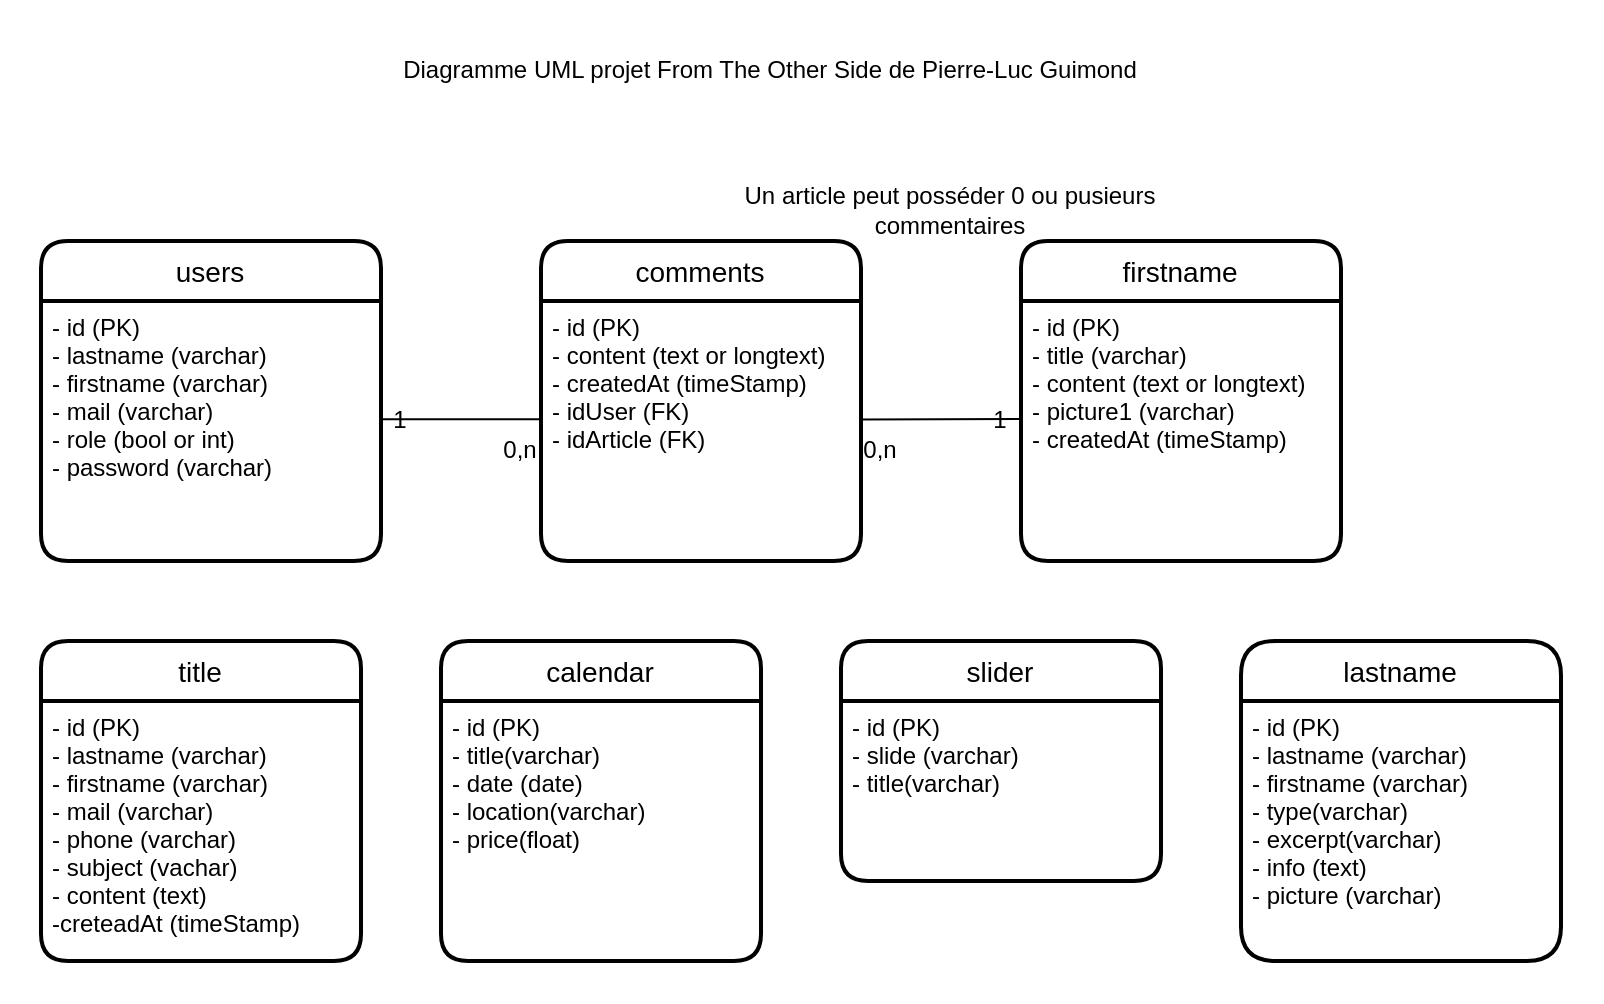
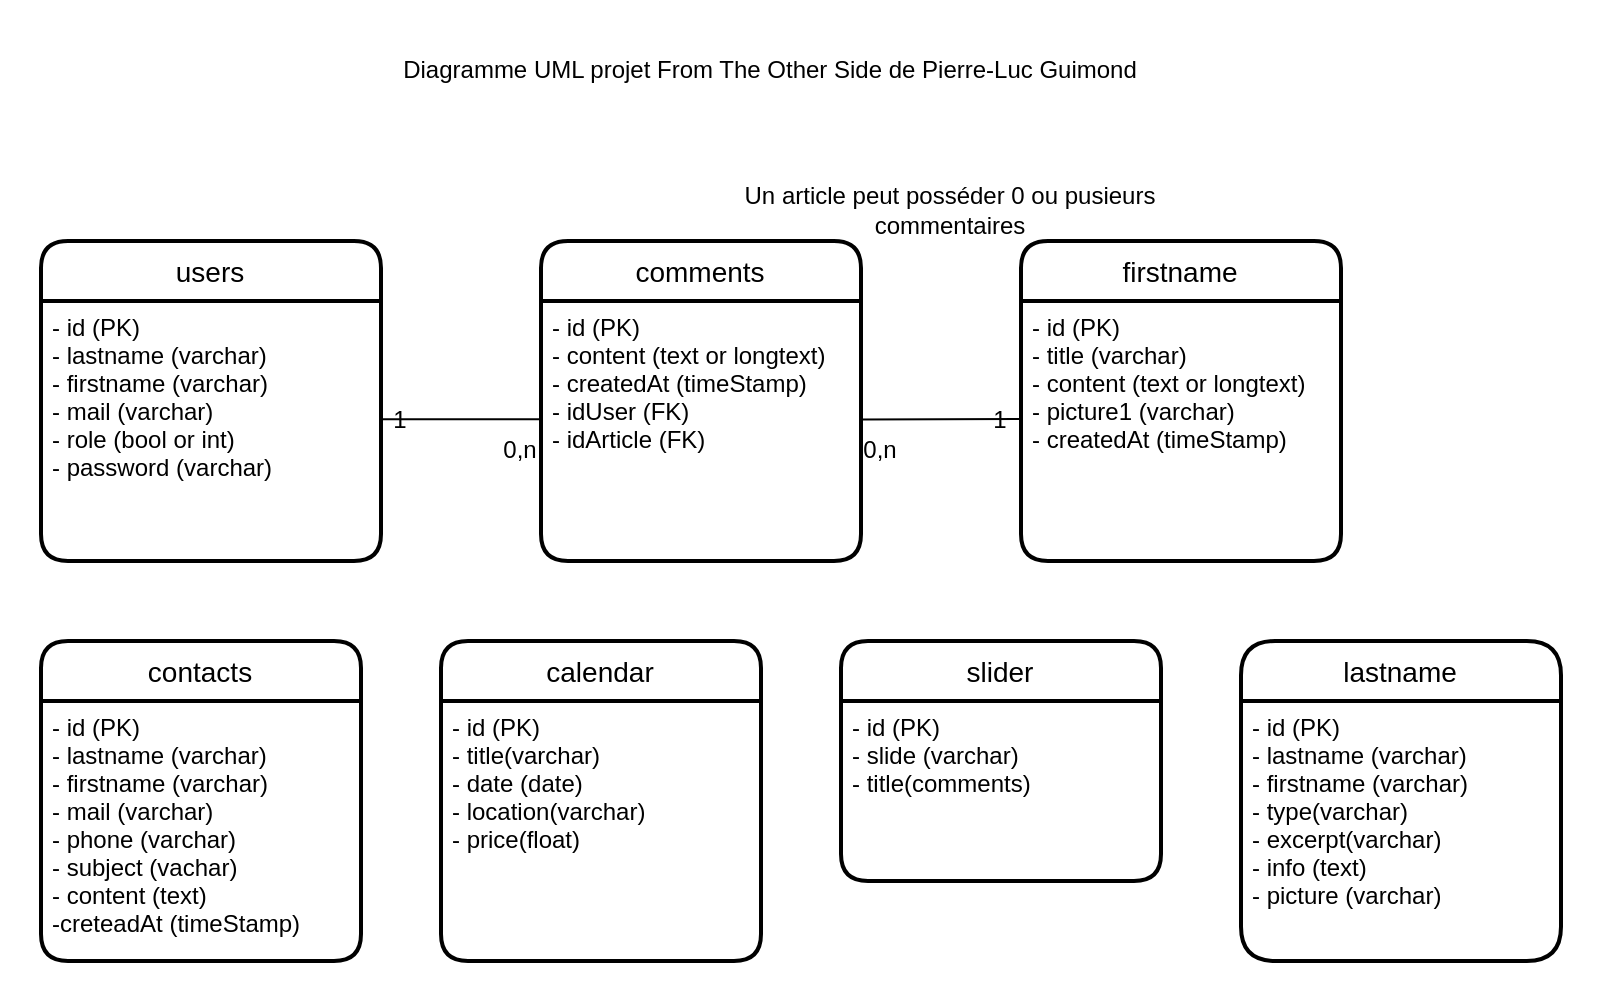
(200, 673) -> (200, 673)
(903, 728) -> (903, 728)
